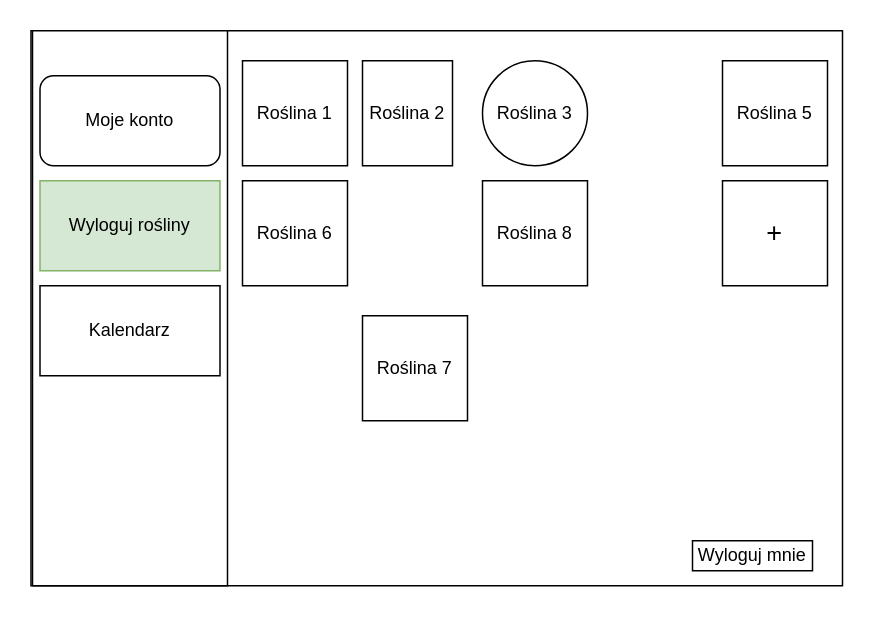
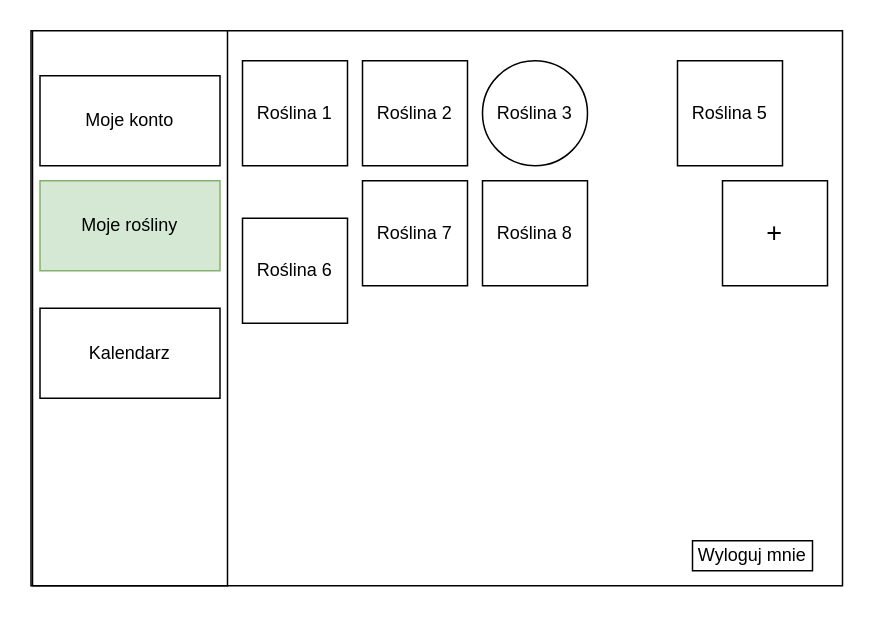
(407, 113) -> (415, 113)
(775, 113) -> (730, 113)
(130, 121) -> (130, 121)
(130, 226) -> (130, 226)
(295, 233) -> (295, 271)
(130, 331) -> (130, 353)
(415, 368) -> (415, 233)
